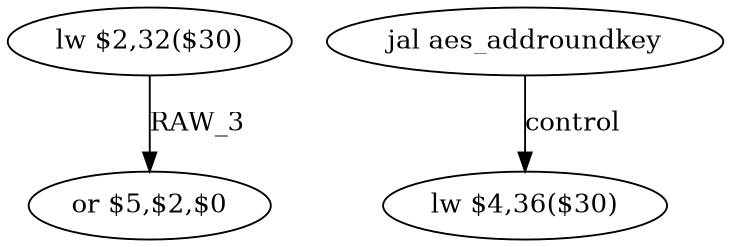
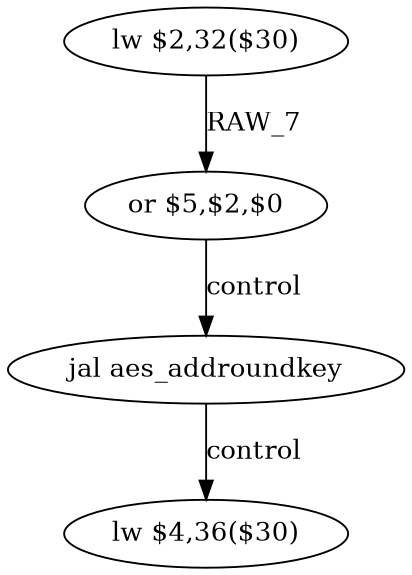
(198, 124) -> (254, 124)
none -> (206, 278)
